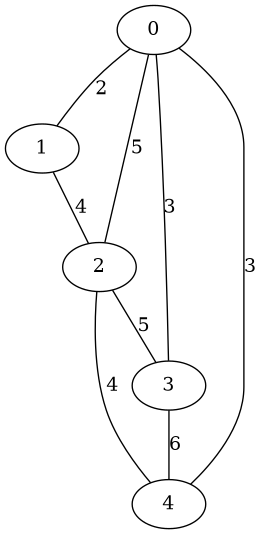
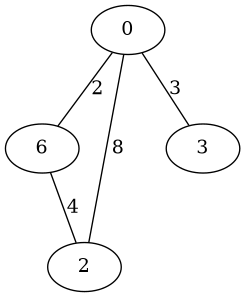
(42, 149) -> (42, 149)
(138, 149) -> (119, 149)
(134, 326) -> none
(169, 504) -> none
